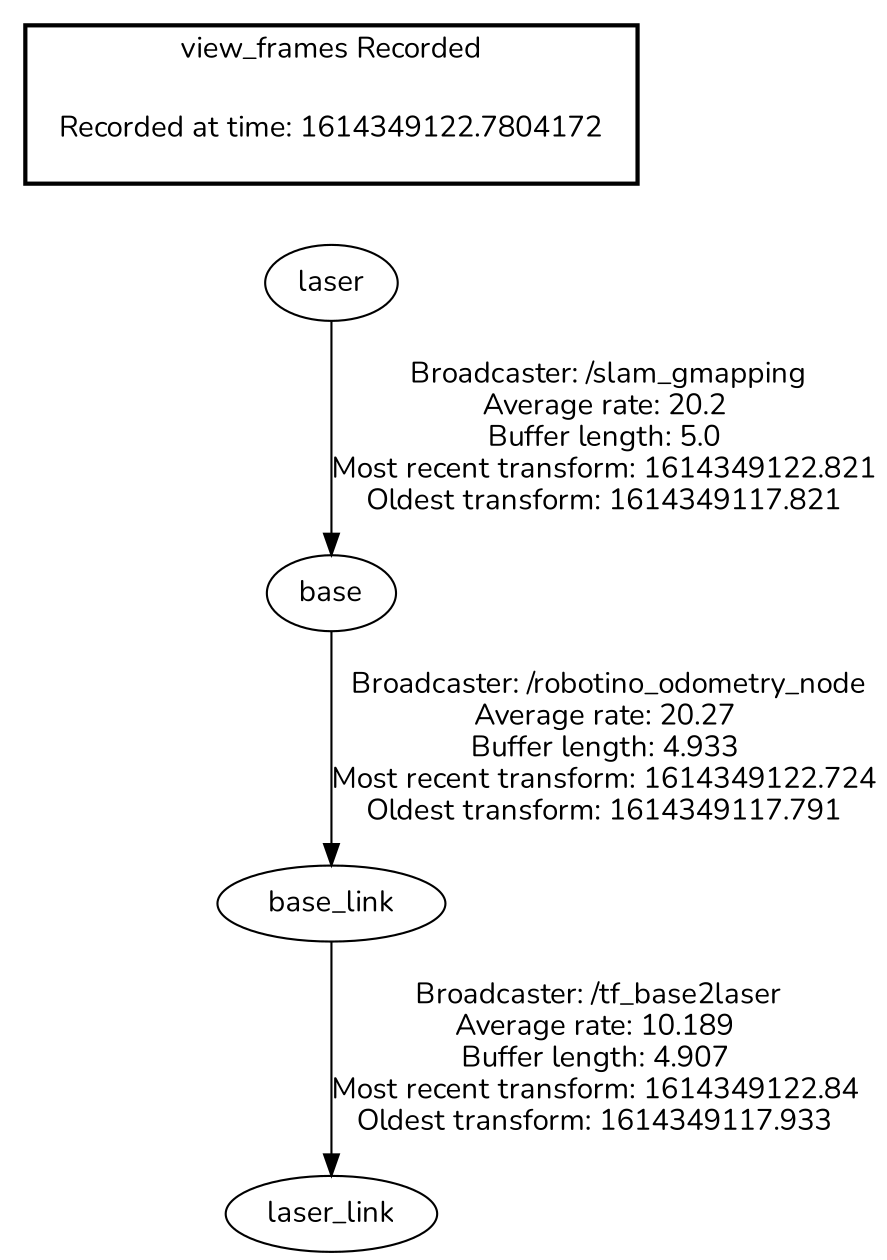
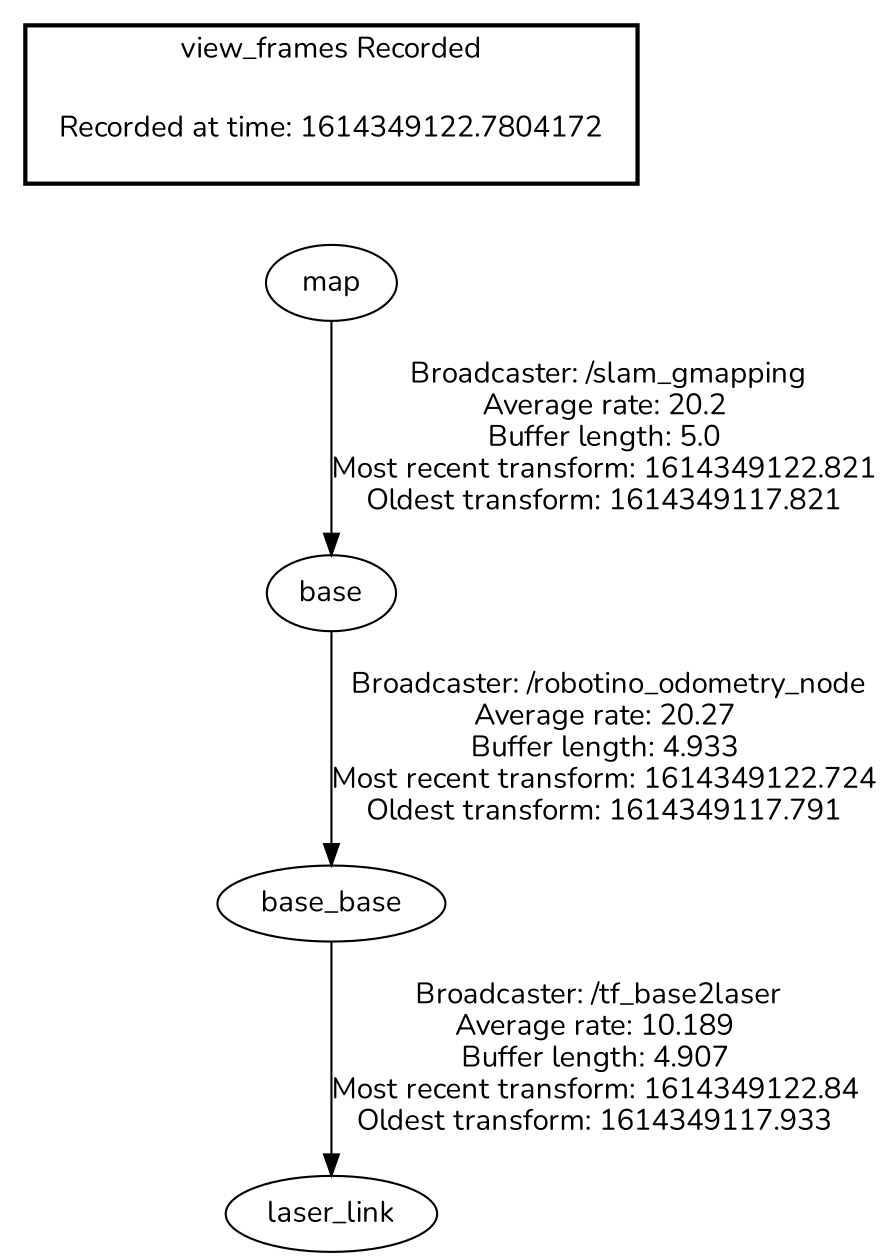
(331, 283) -> (331, 283)
(331, 904) -> (331, 904)
